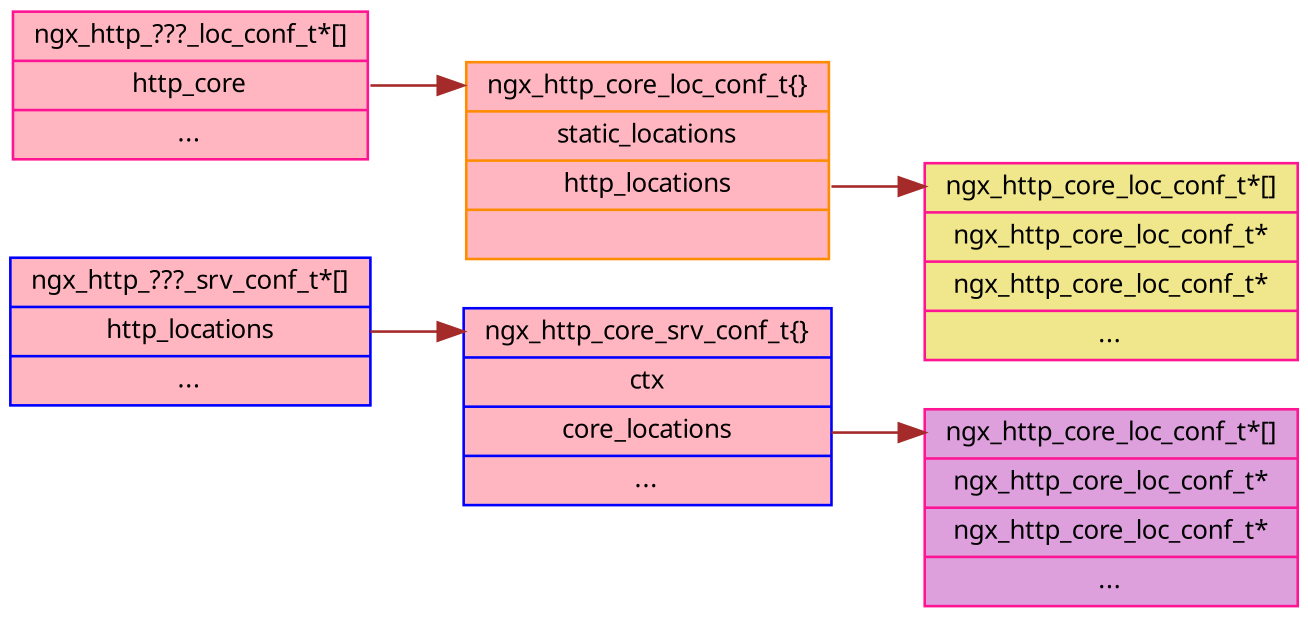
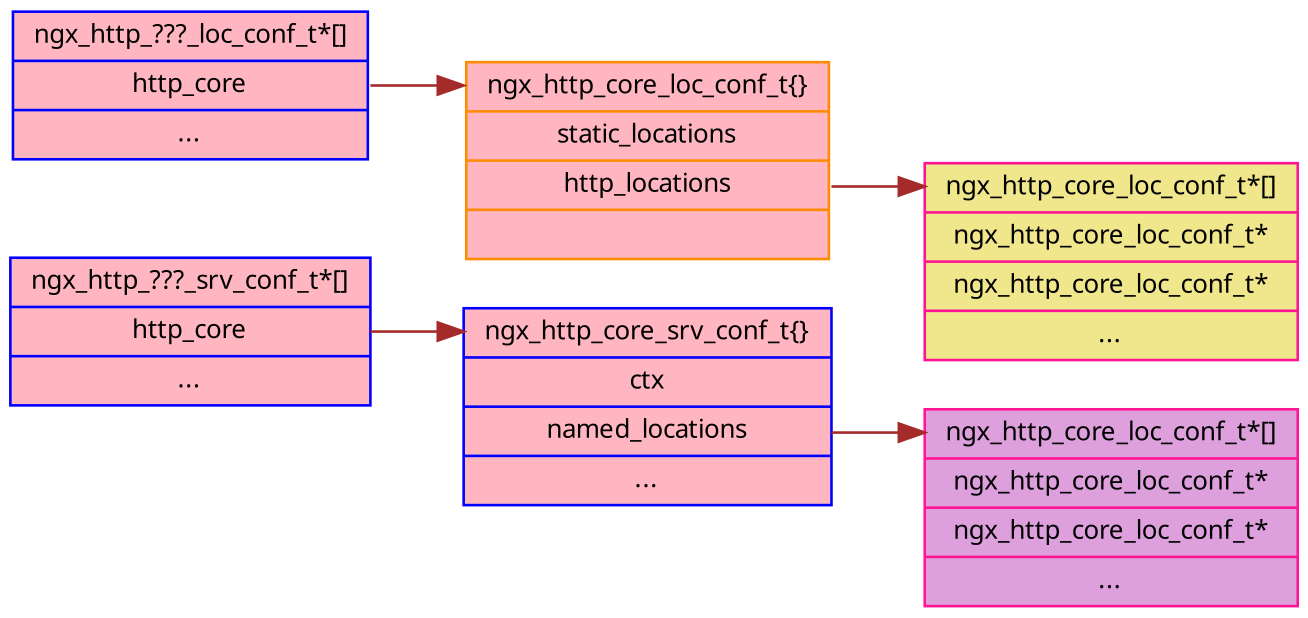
(190, 85) -> (190, 85)
(190, 330) -> (190, 330)
(648, 430) -> (648, 430)
